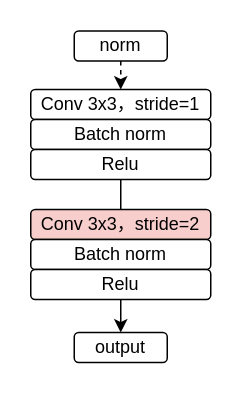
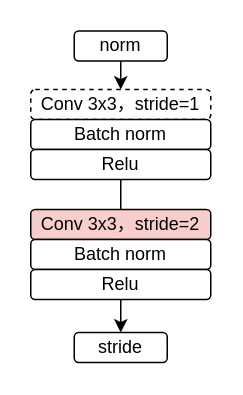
(121, 71) -> (121, 71)
(121, 104) -> (121, 104)
(121, 347) -> (121, 347)
